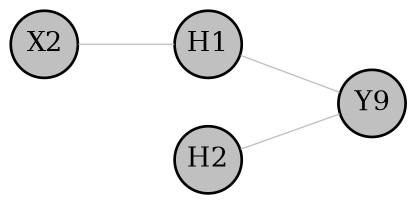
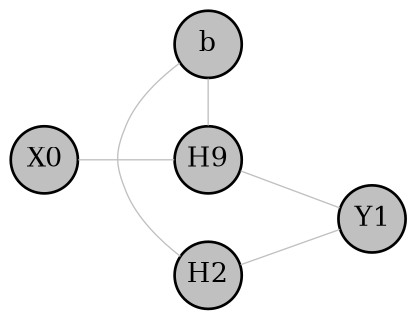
(44, 44) -> (44, 160)
none -> (208, 44)
(208, 44) -> (208, 160)
(372, 103) -> (372, 219)
